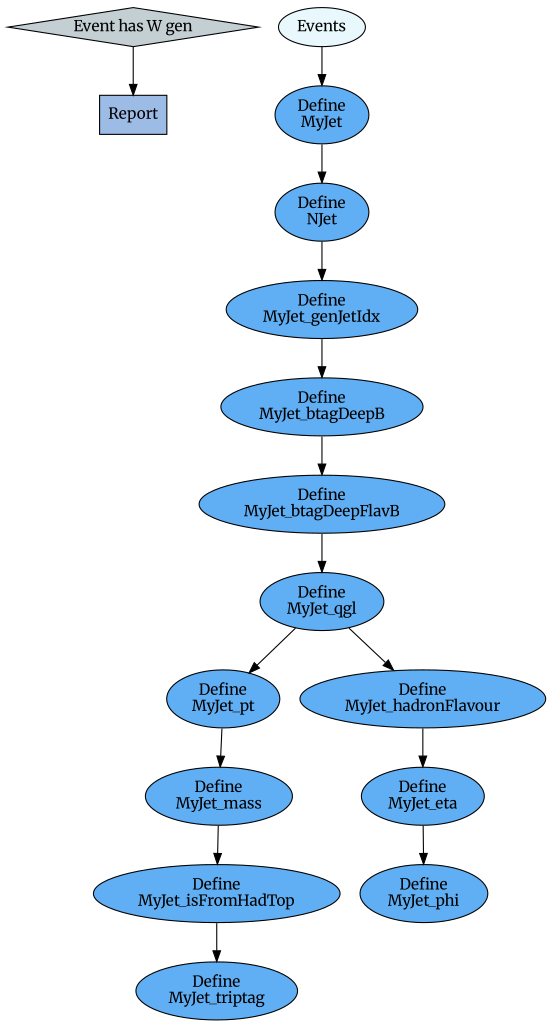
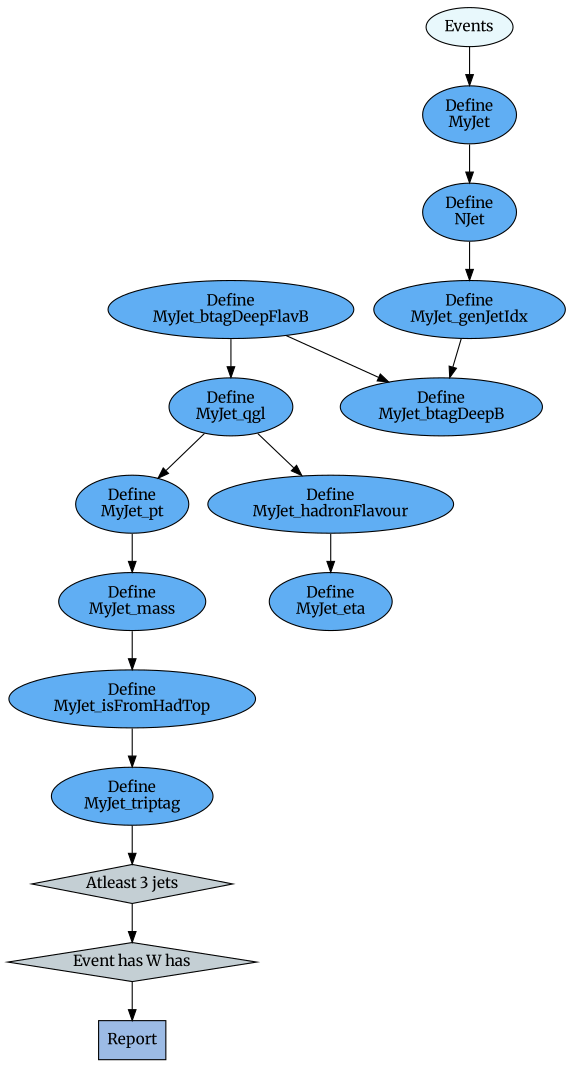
(133, 27) -> (132, 962)
(322, 450) -> (332, 356)
none -> (132, 884)
(424, 894) -> none
